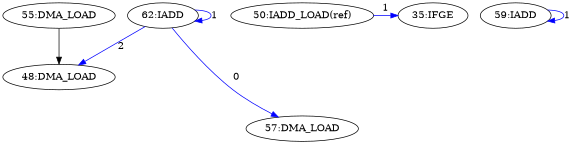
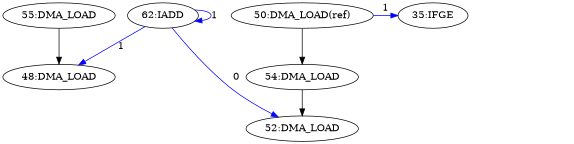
(302, 16) -> (302, 16)
(516, 16) -> none
(121, 46) -> (121, 46)
none -> (302, 77)
(302, 129) -> (302, 129)
